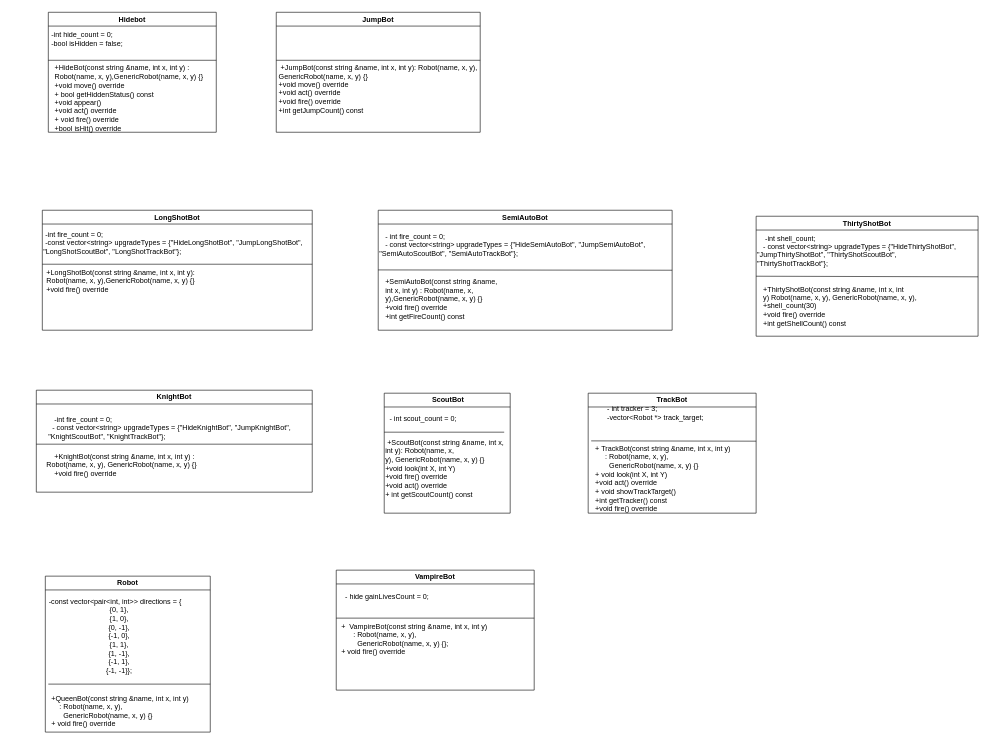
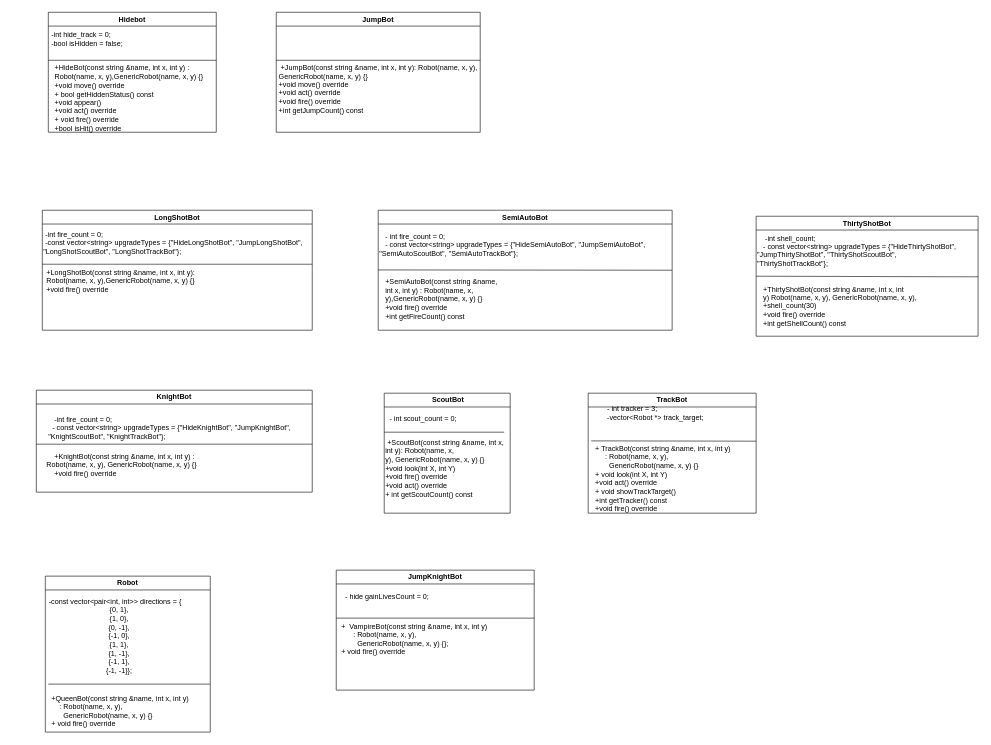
(82, 39) -> (82, 39)
(435, 578) -> (435, 578)
